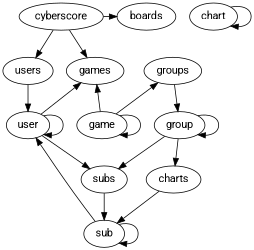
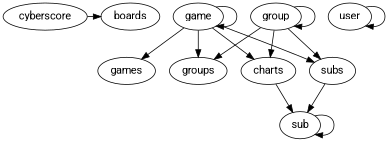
(214, 17) -> none
(76, 41) -> none
none -> (230, 41)
(28, 71) -> none
(176, 94) -> (241, 41)
(58, 101) -> none
(63, 150) -> (263, 42)
(67, 183) -> none
